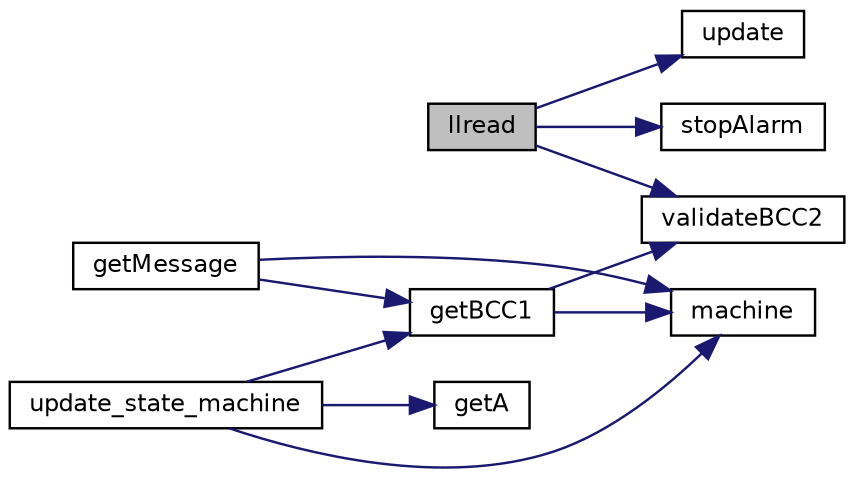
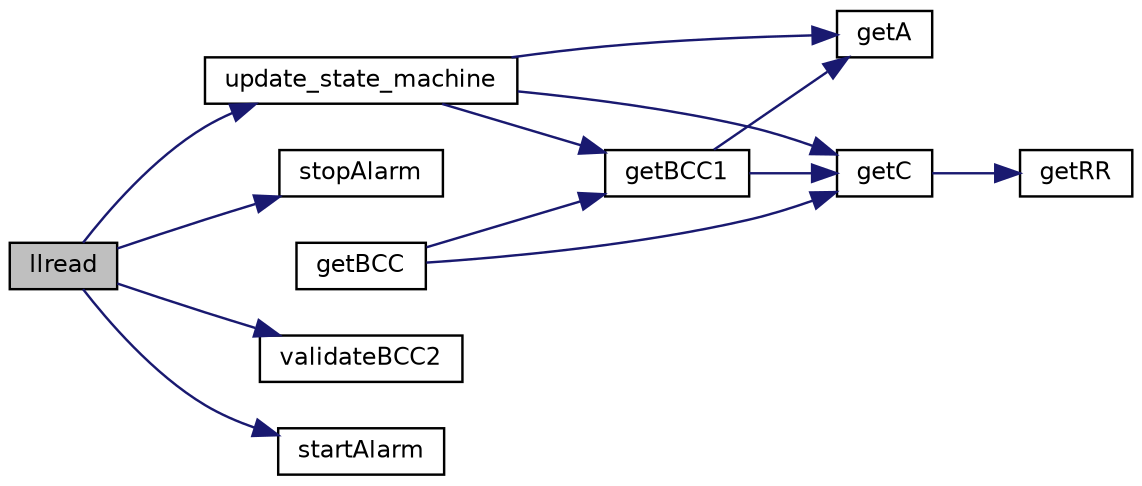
(743, 34) -> (361, 451)
none -> (150, 169)
none -> (1076, 173)
(621, 263) -> (771, 111)
(166, 266) -> (361, 266)
(743, 312) -> (885, 173)
